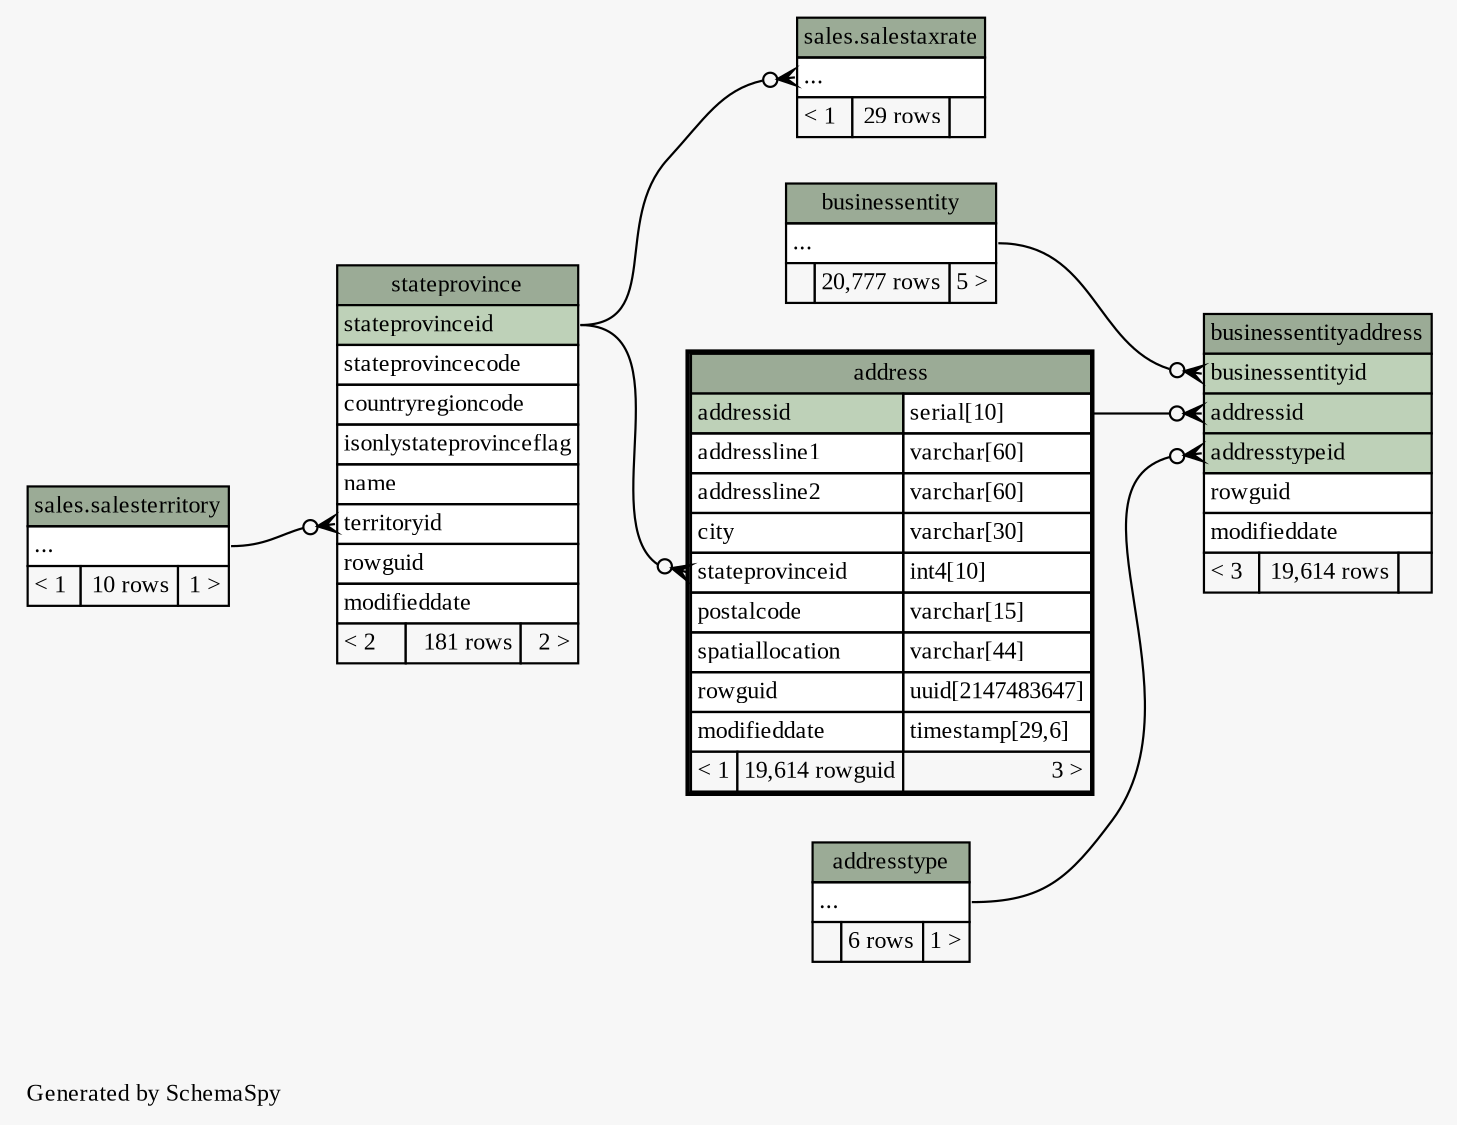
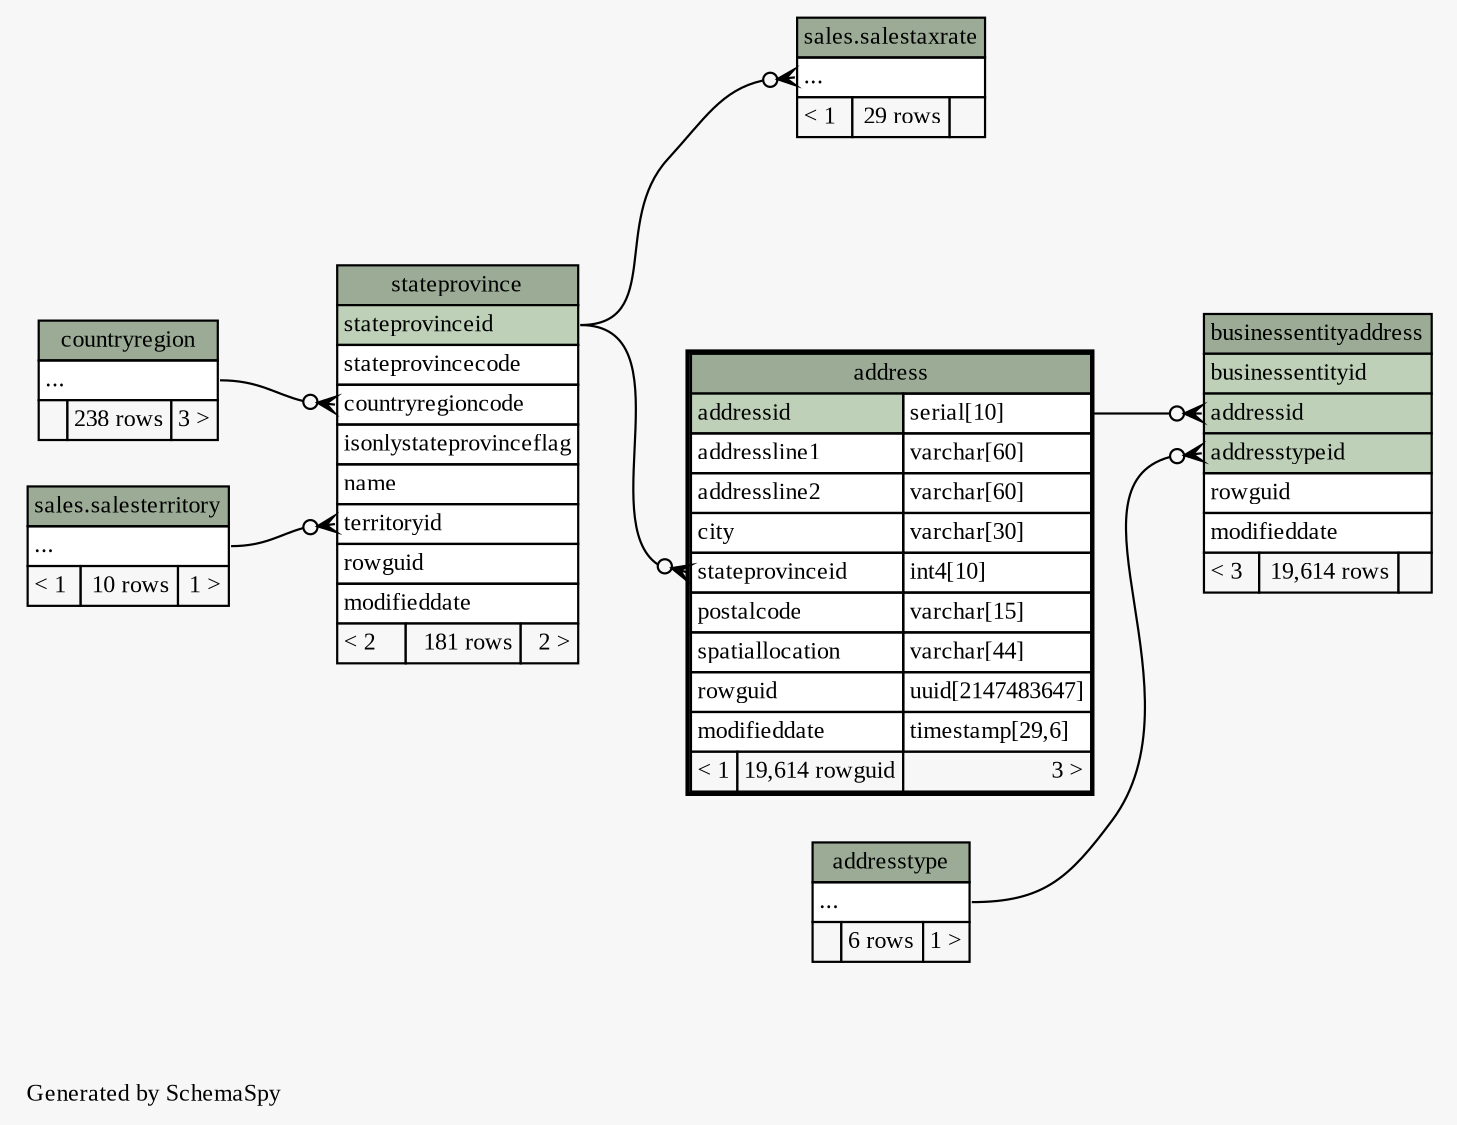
(890, 243) -> none
none -> (127, 380)
